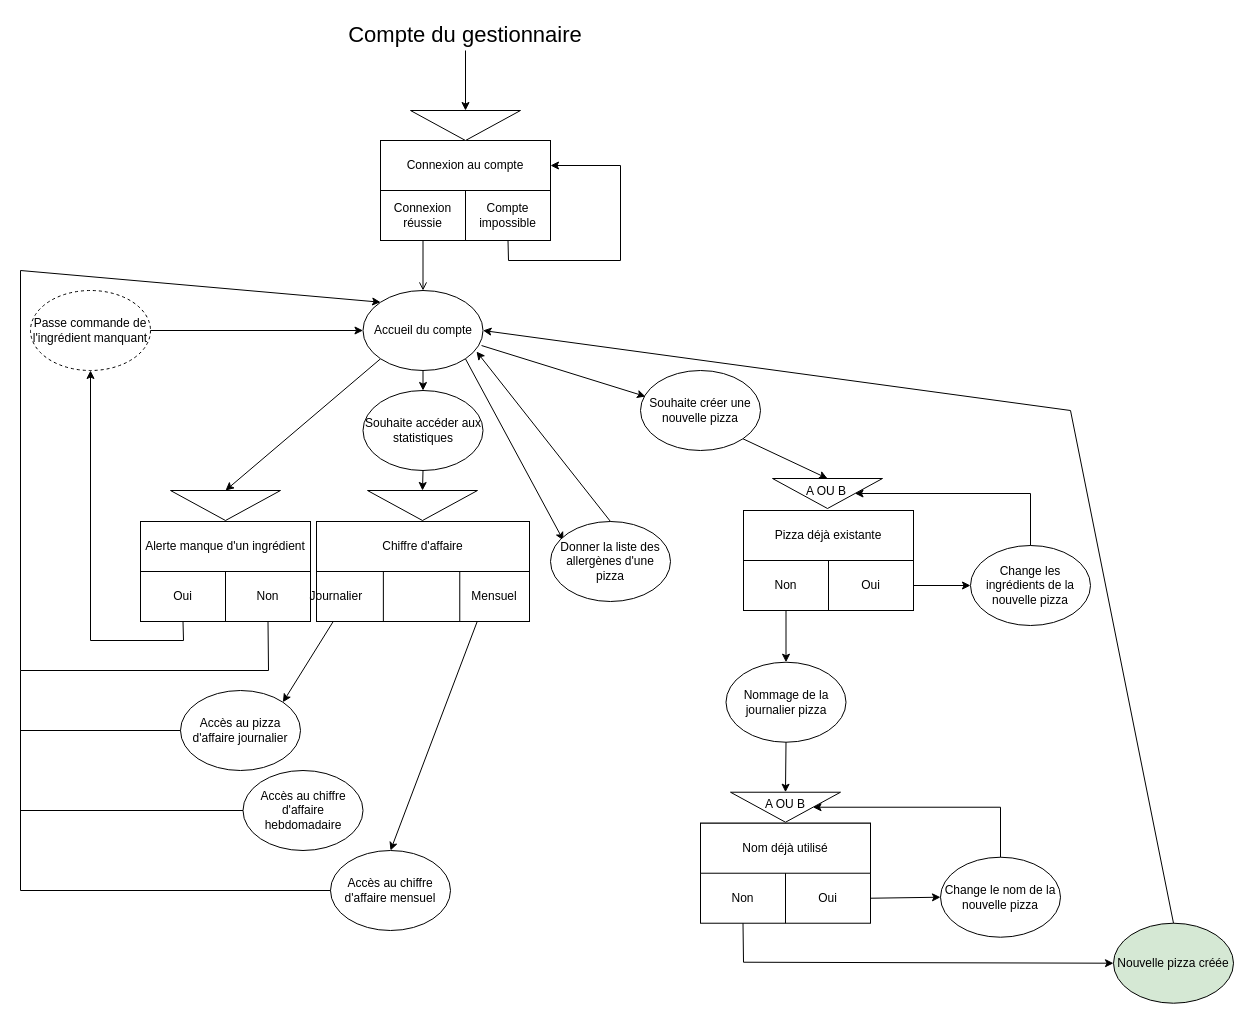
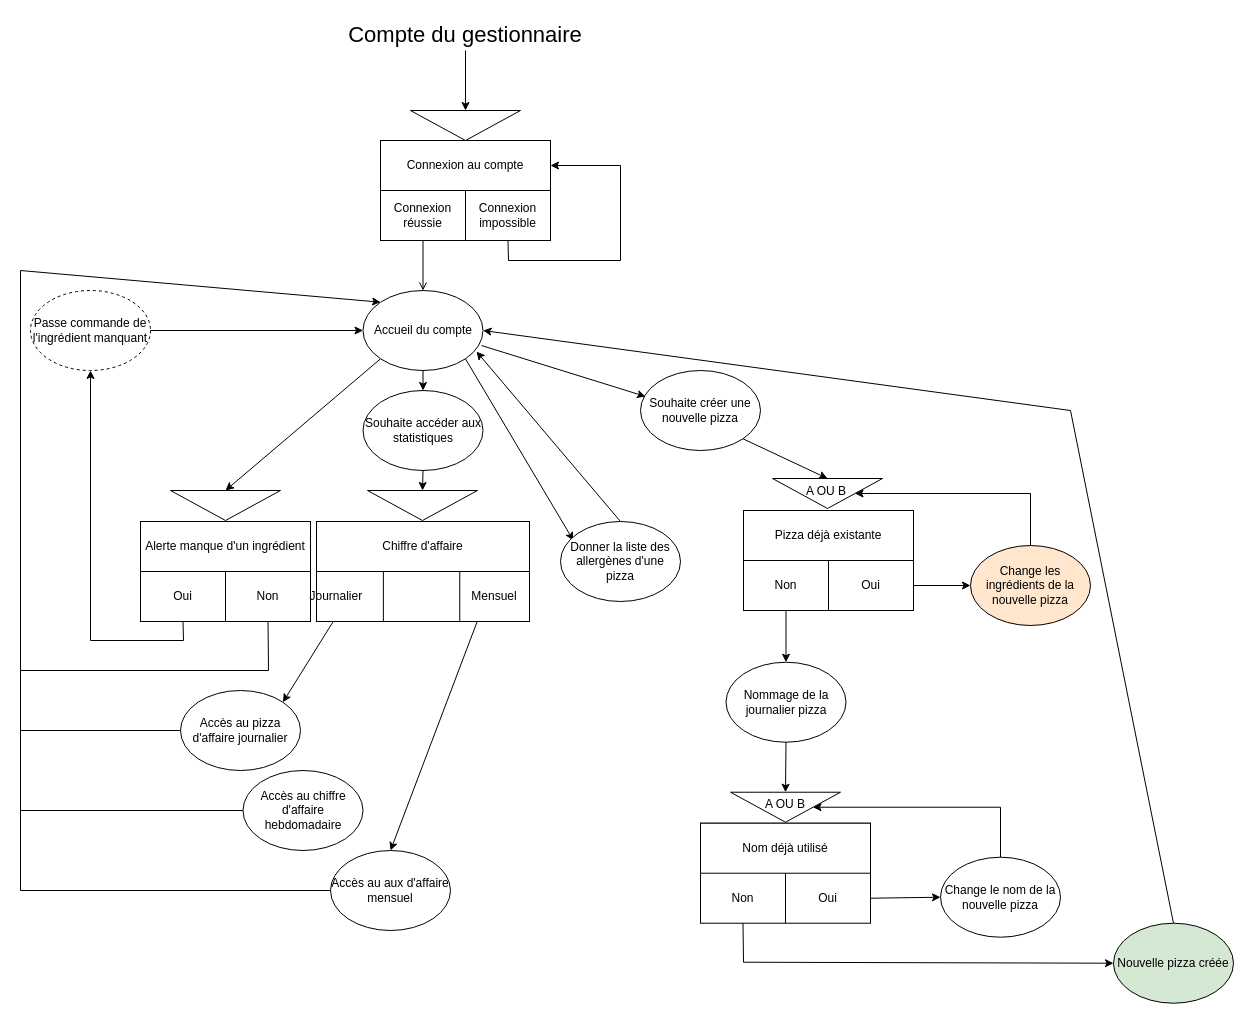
(508, 216) -> (508, 216)
(611, 562) -> (621, 562)
(1031, 586) -> (1031, 586)
(391, 891) -> (391, 891)
